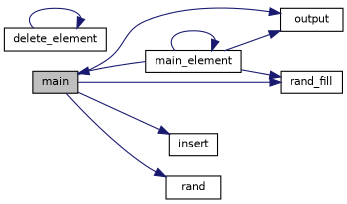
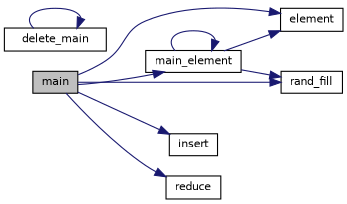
(312, 20) -> (312, 20)
(55, 40) -> (55, 40)
(117, 66) -> (116, 80)
(193, 187) -> (193, 187)
